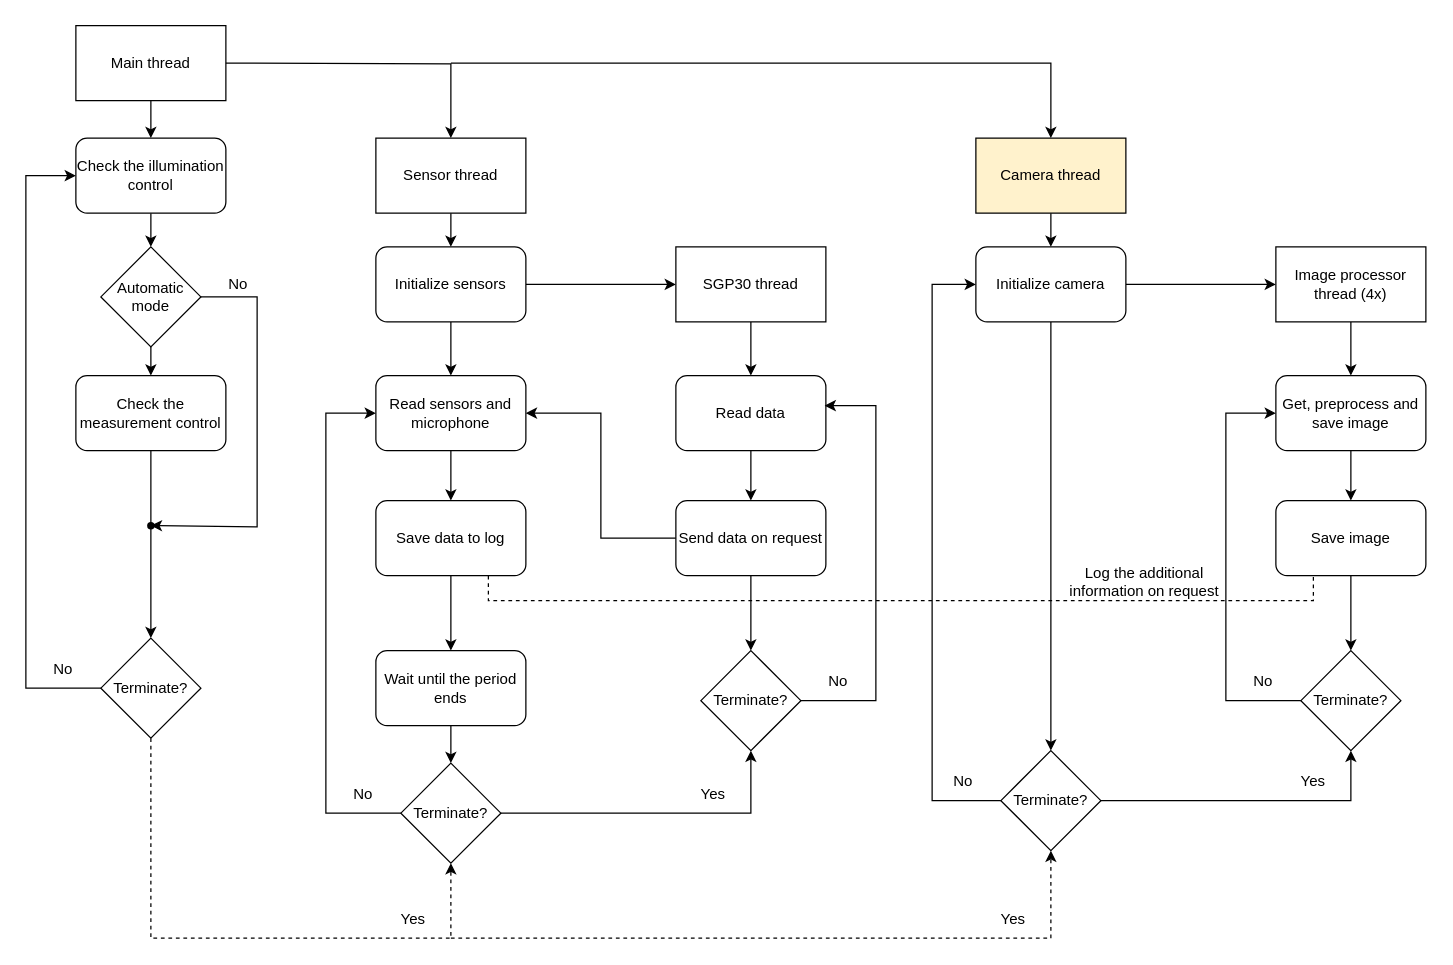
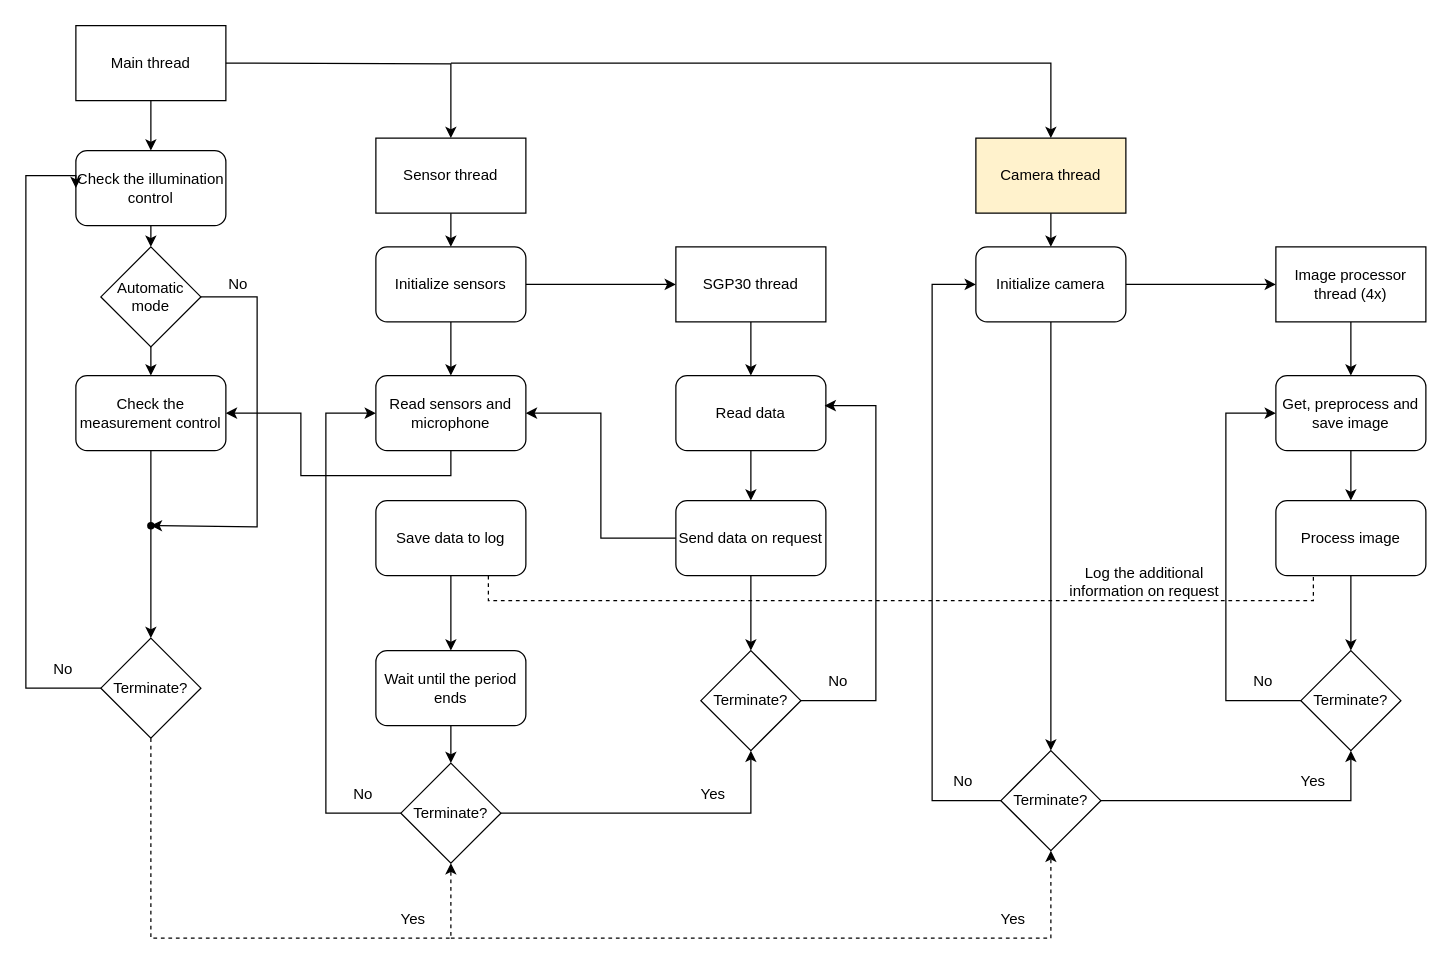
(151, 176) -> (151, 188)
(451, 483) -> (313, 476)
(1351, 538) -> (1351, 538)
